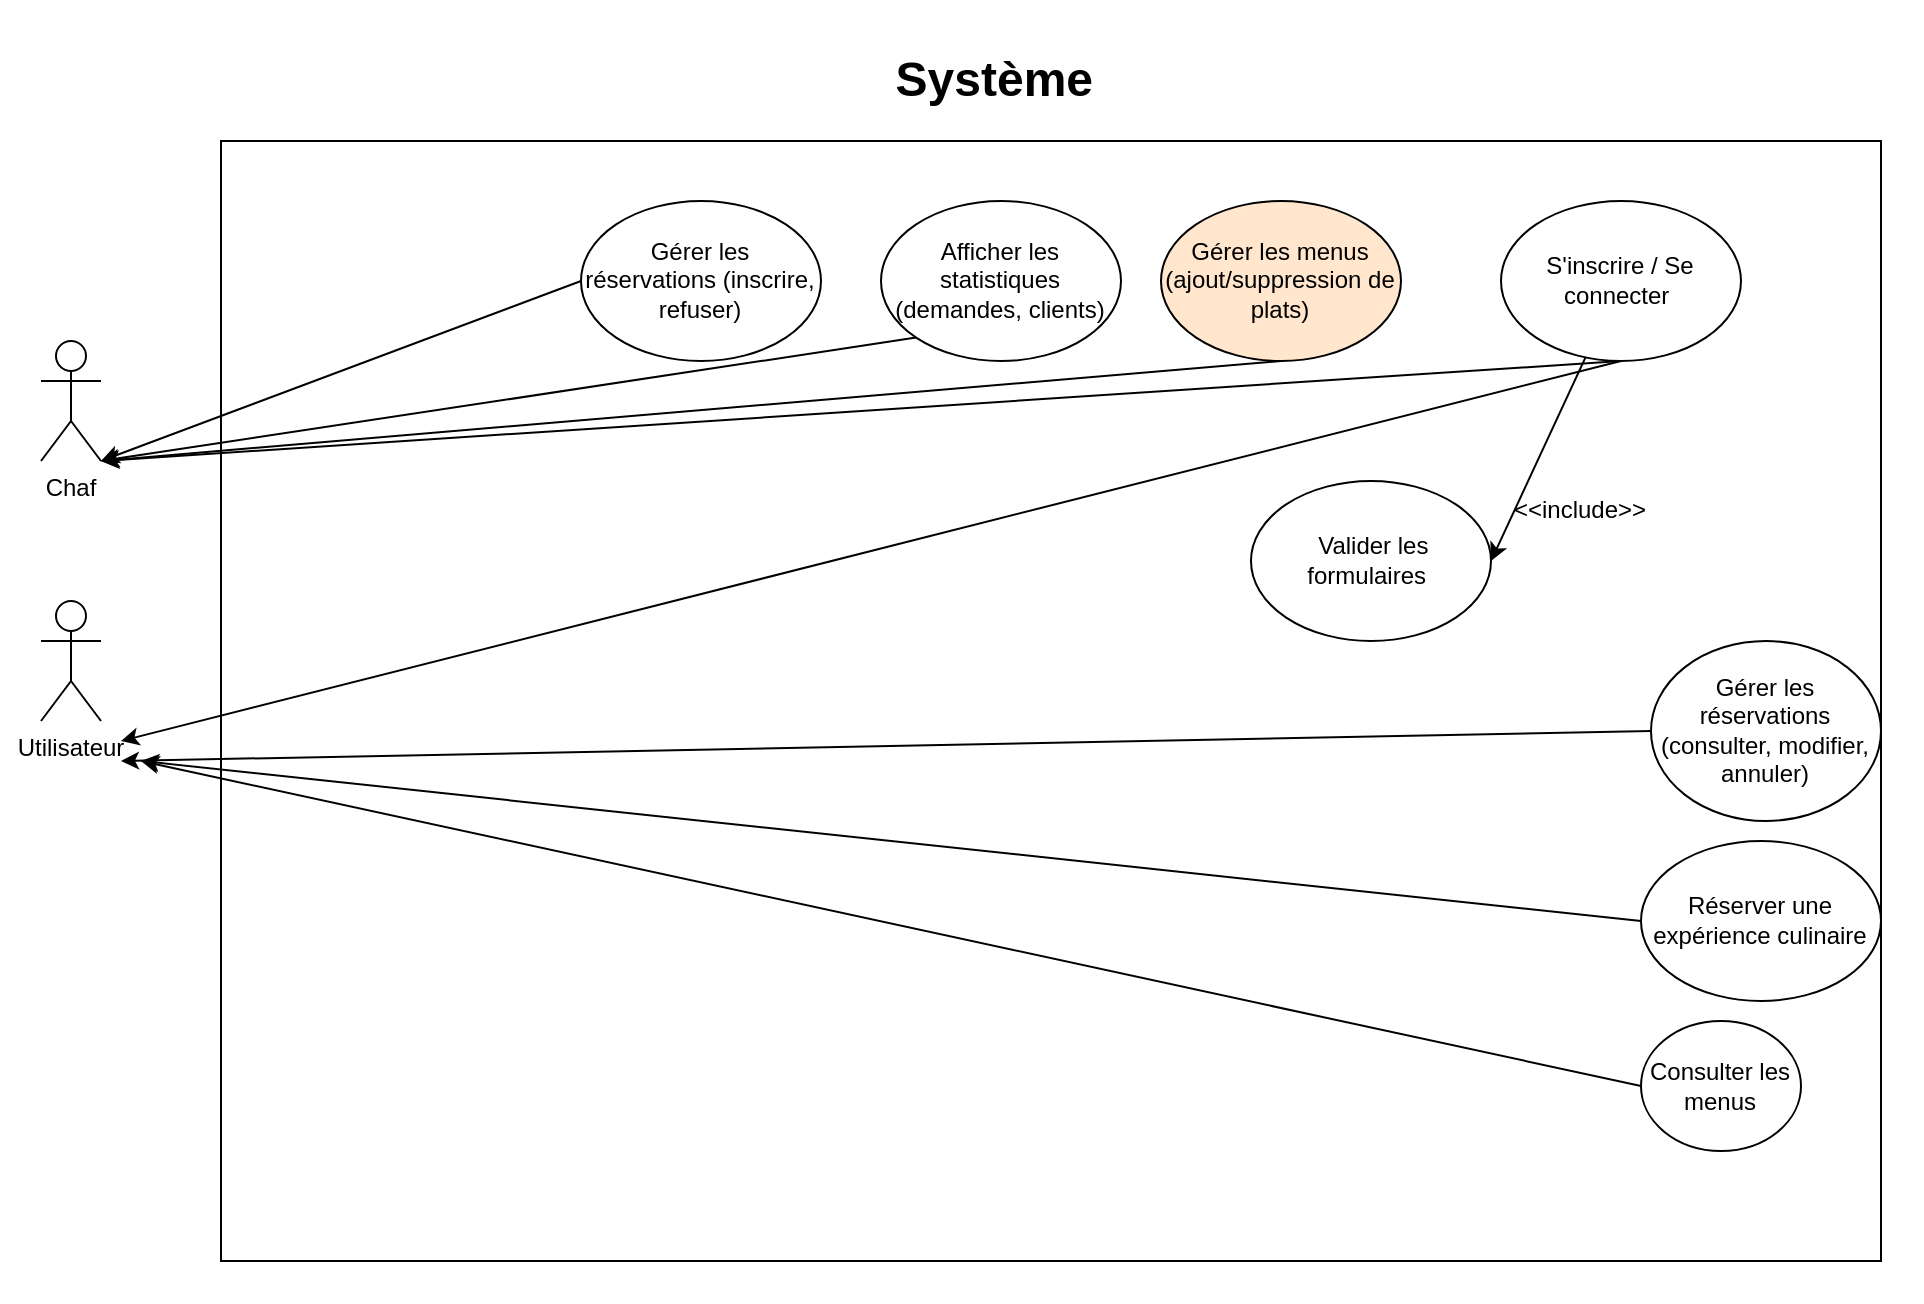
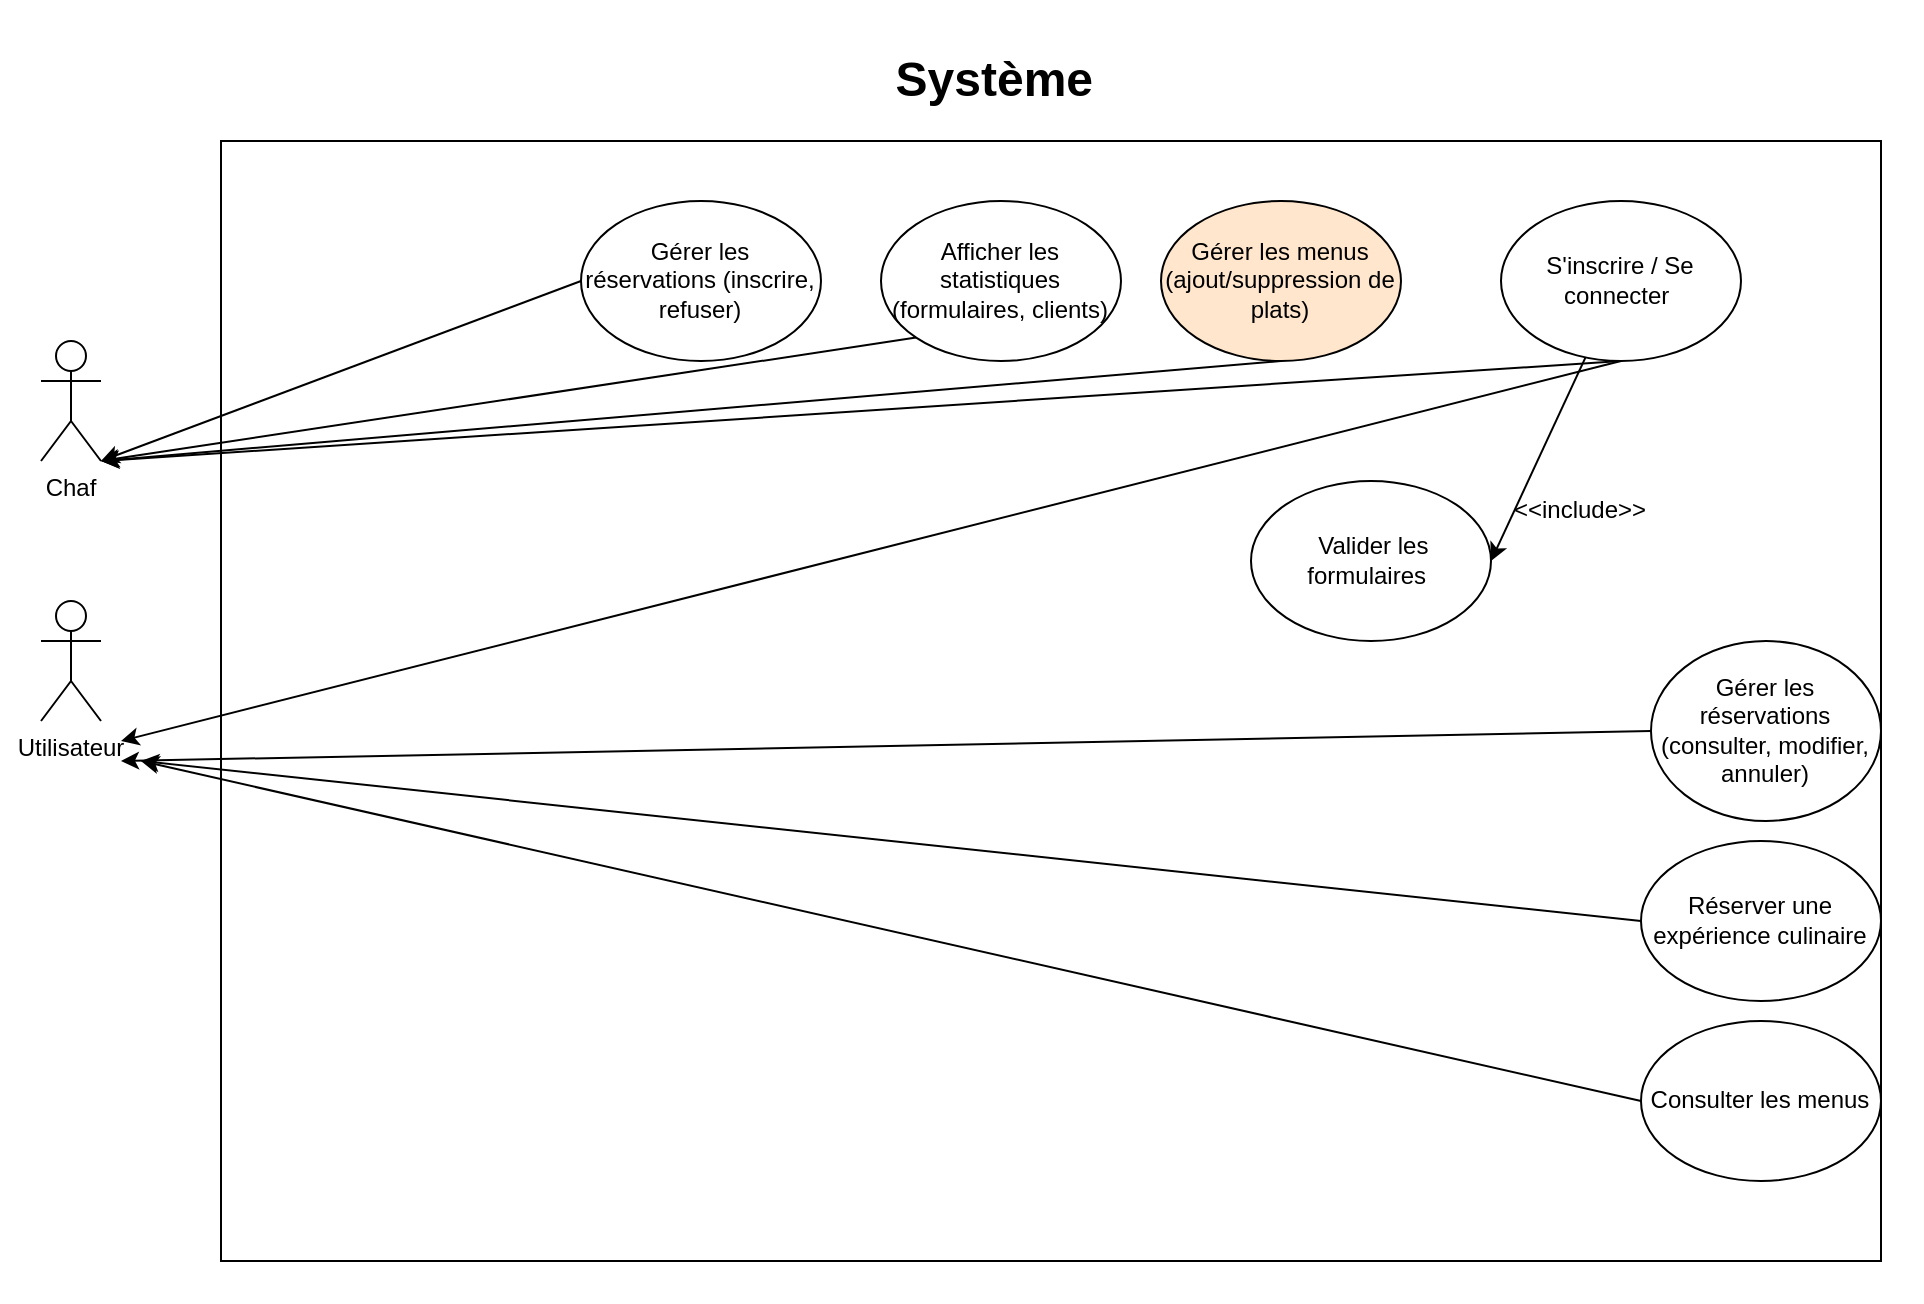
(1001, 281) -> (1001, 281)
(1721, 1086) -> (1761, 1101)
